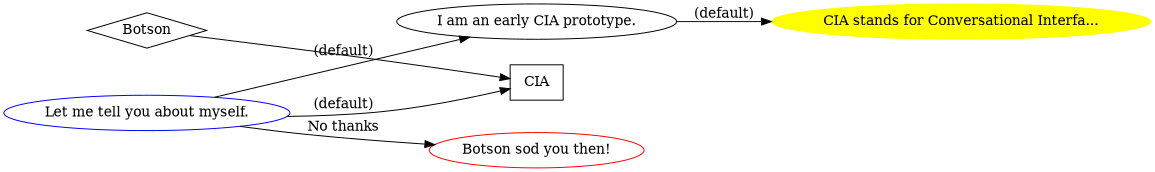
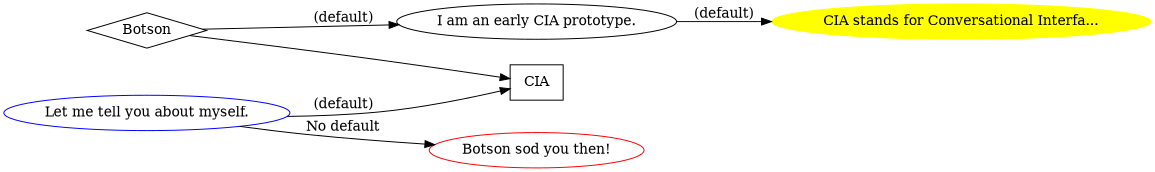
(337, 68) -> (296, 27)
(343, 127) -> (343, 127)
